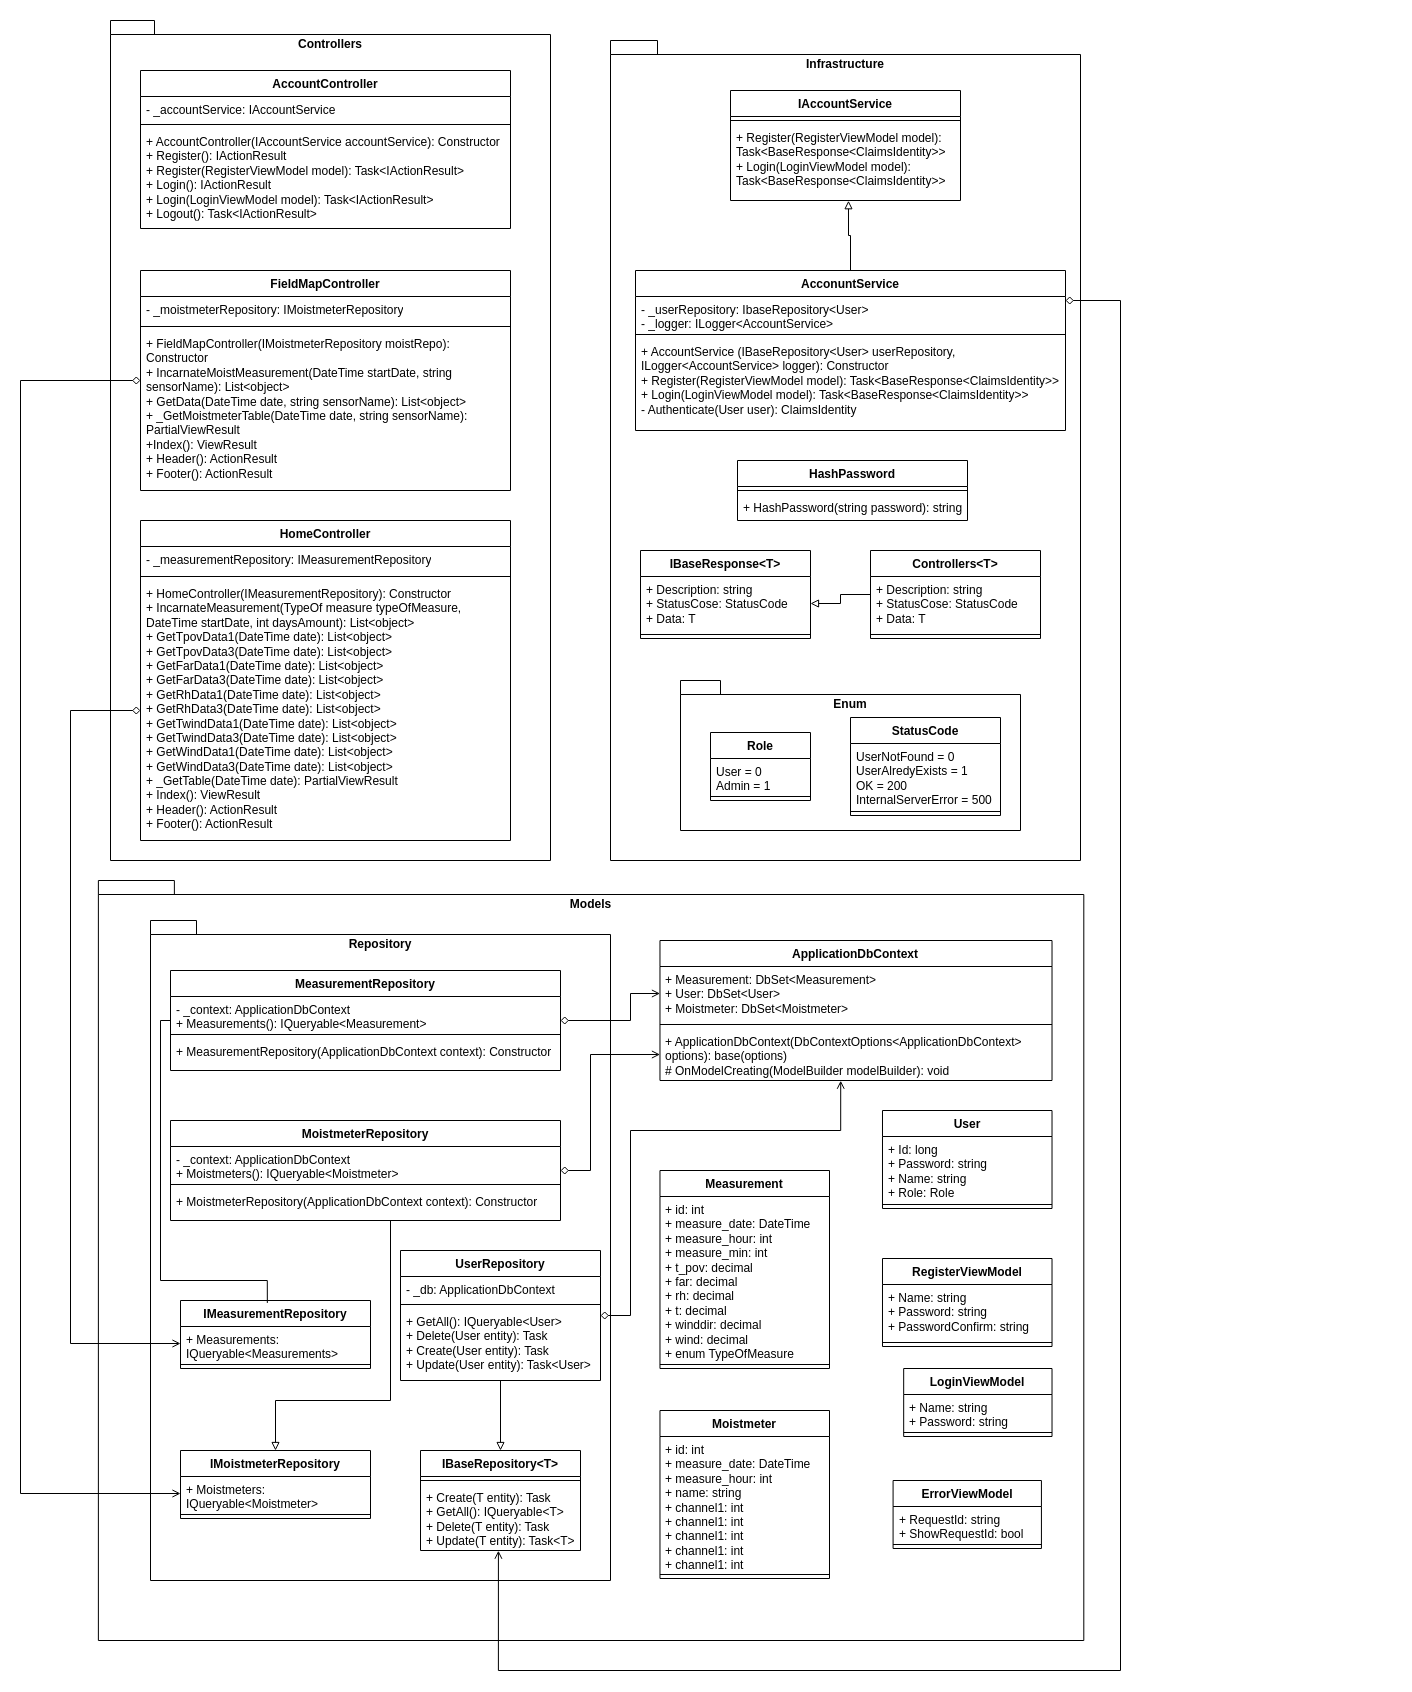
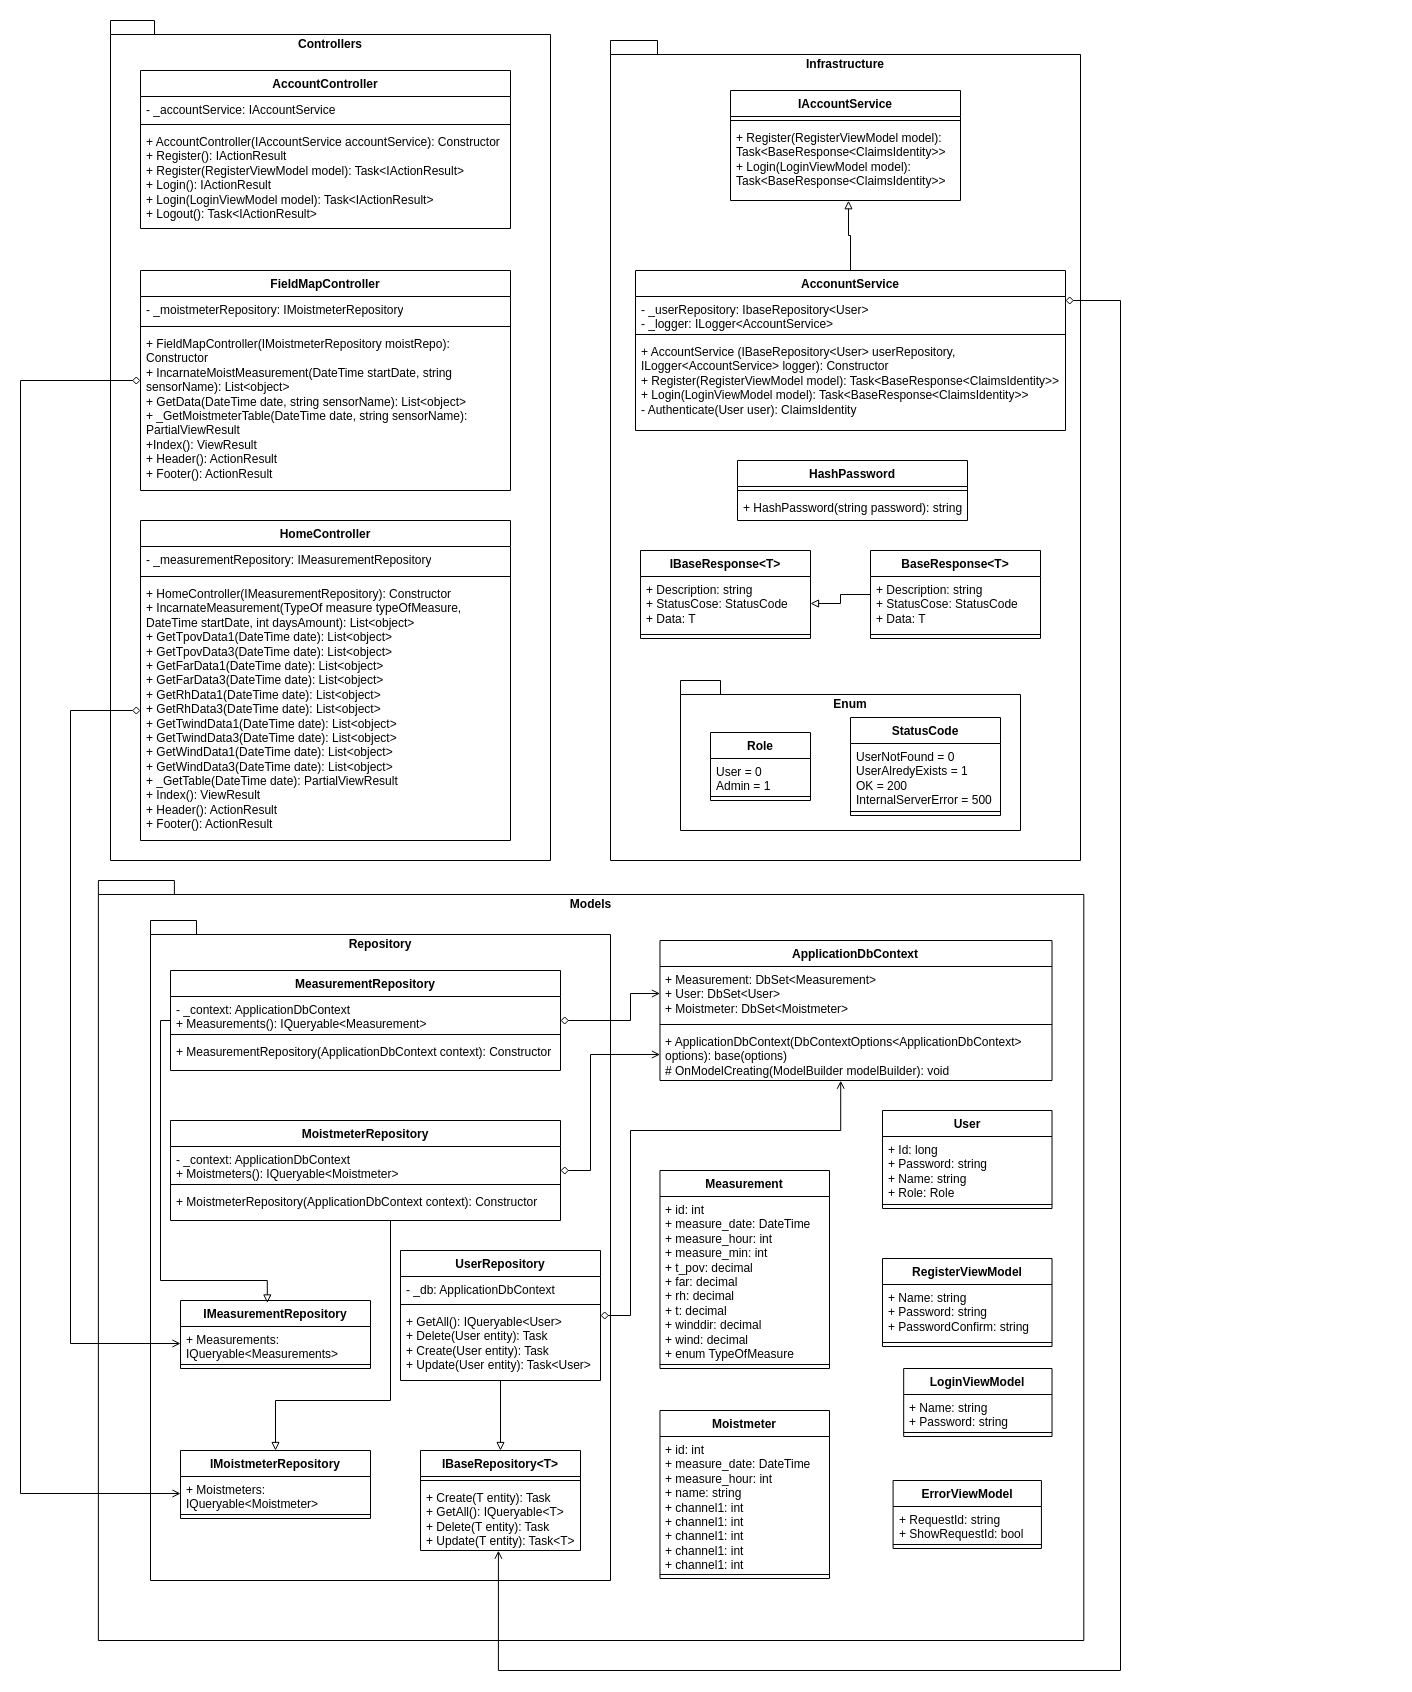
(956, 565) -> (956, 565)
(267, 1297) -> (267, 1293)
